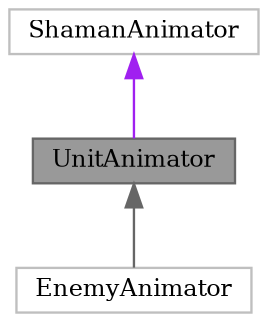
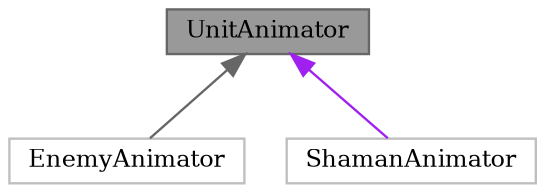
(134, 108) -> (348, 104)
